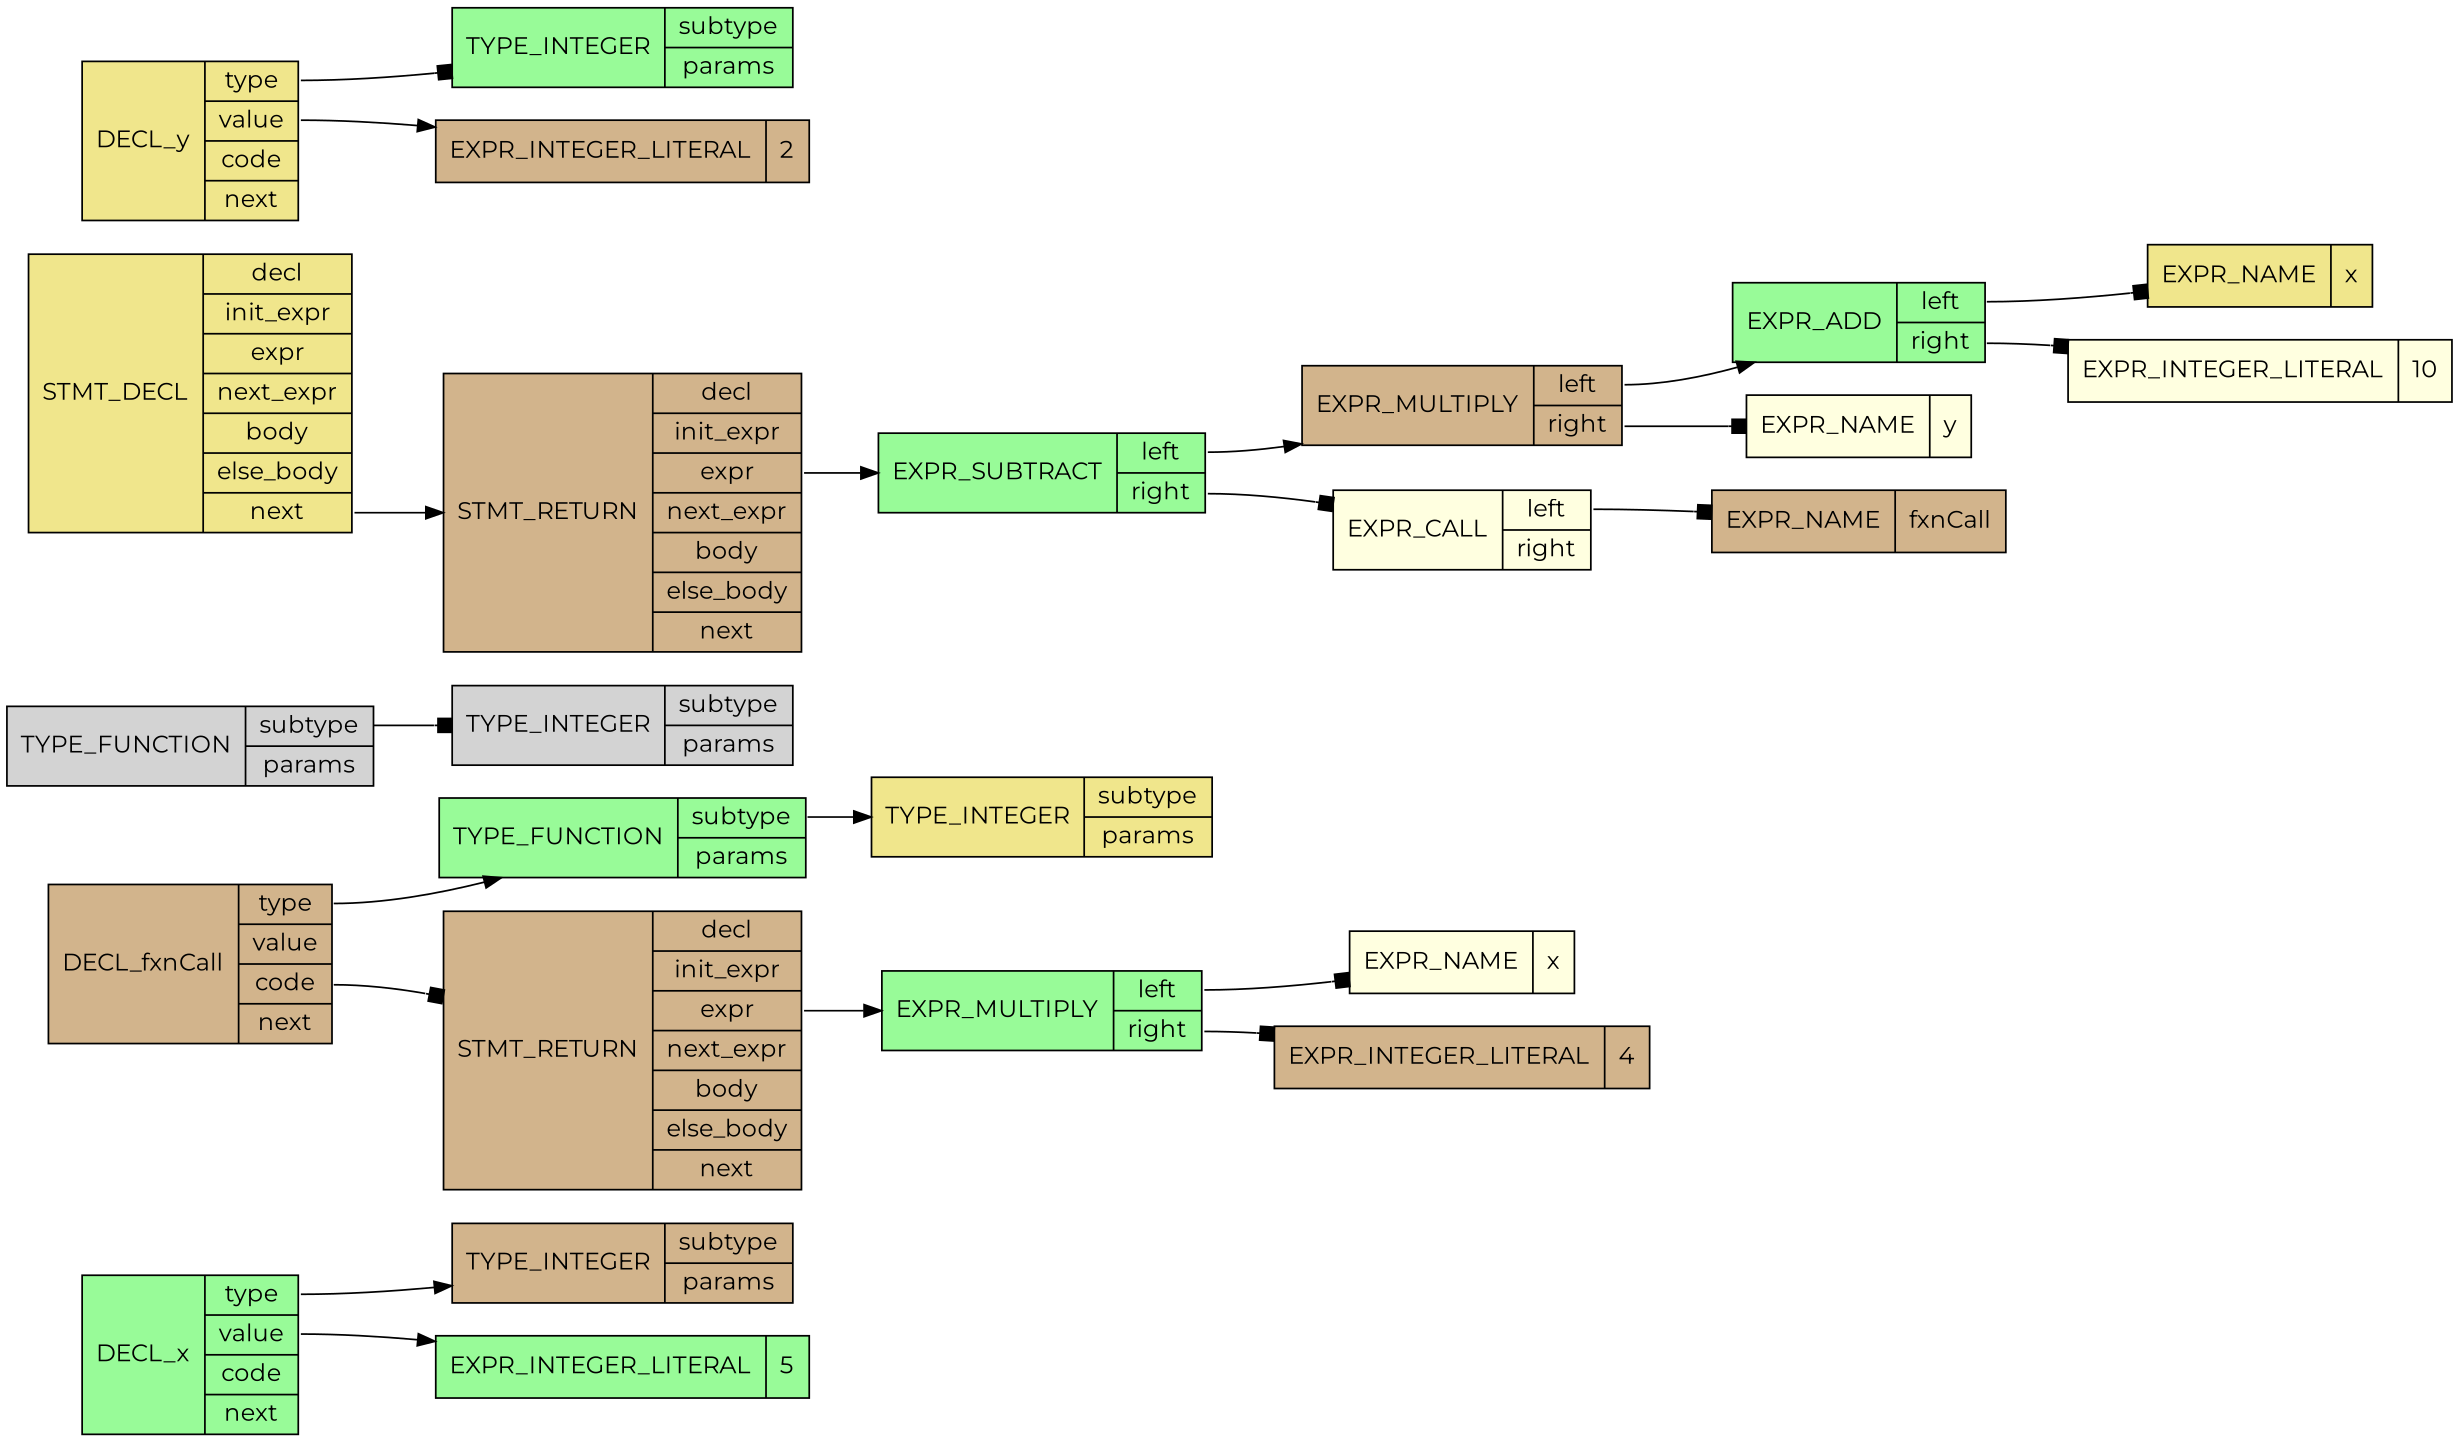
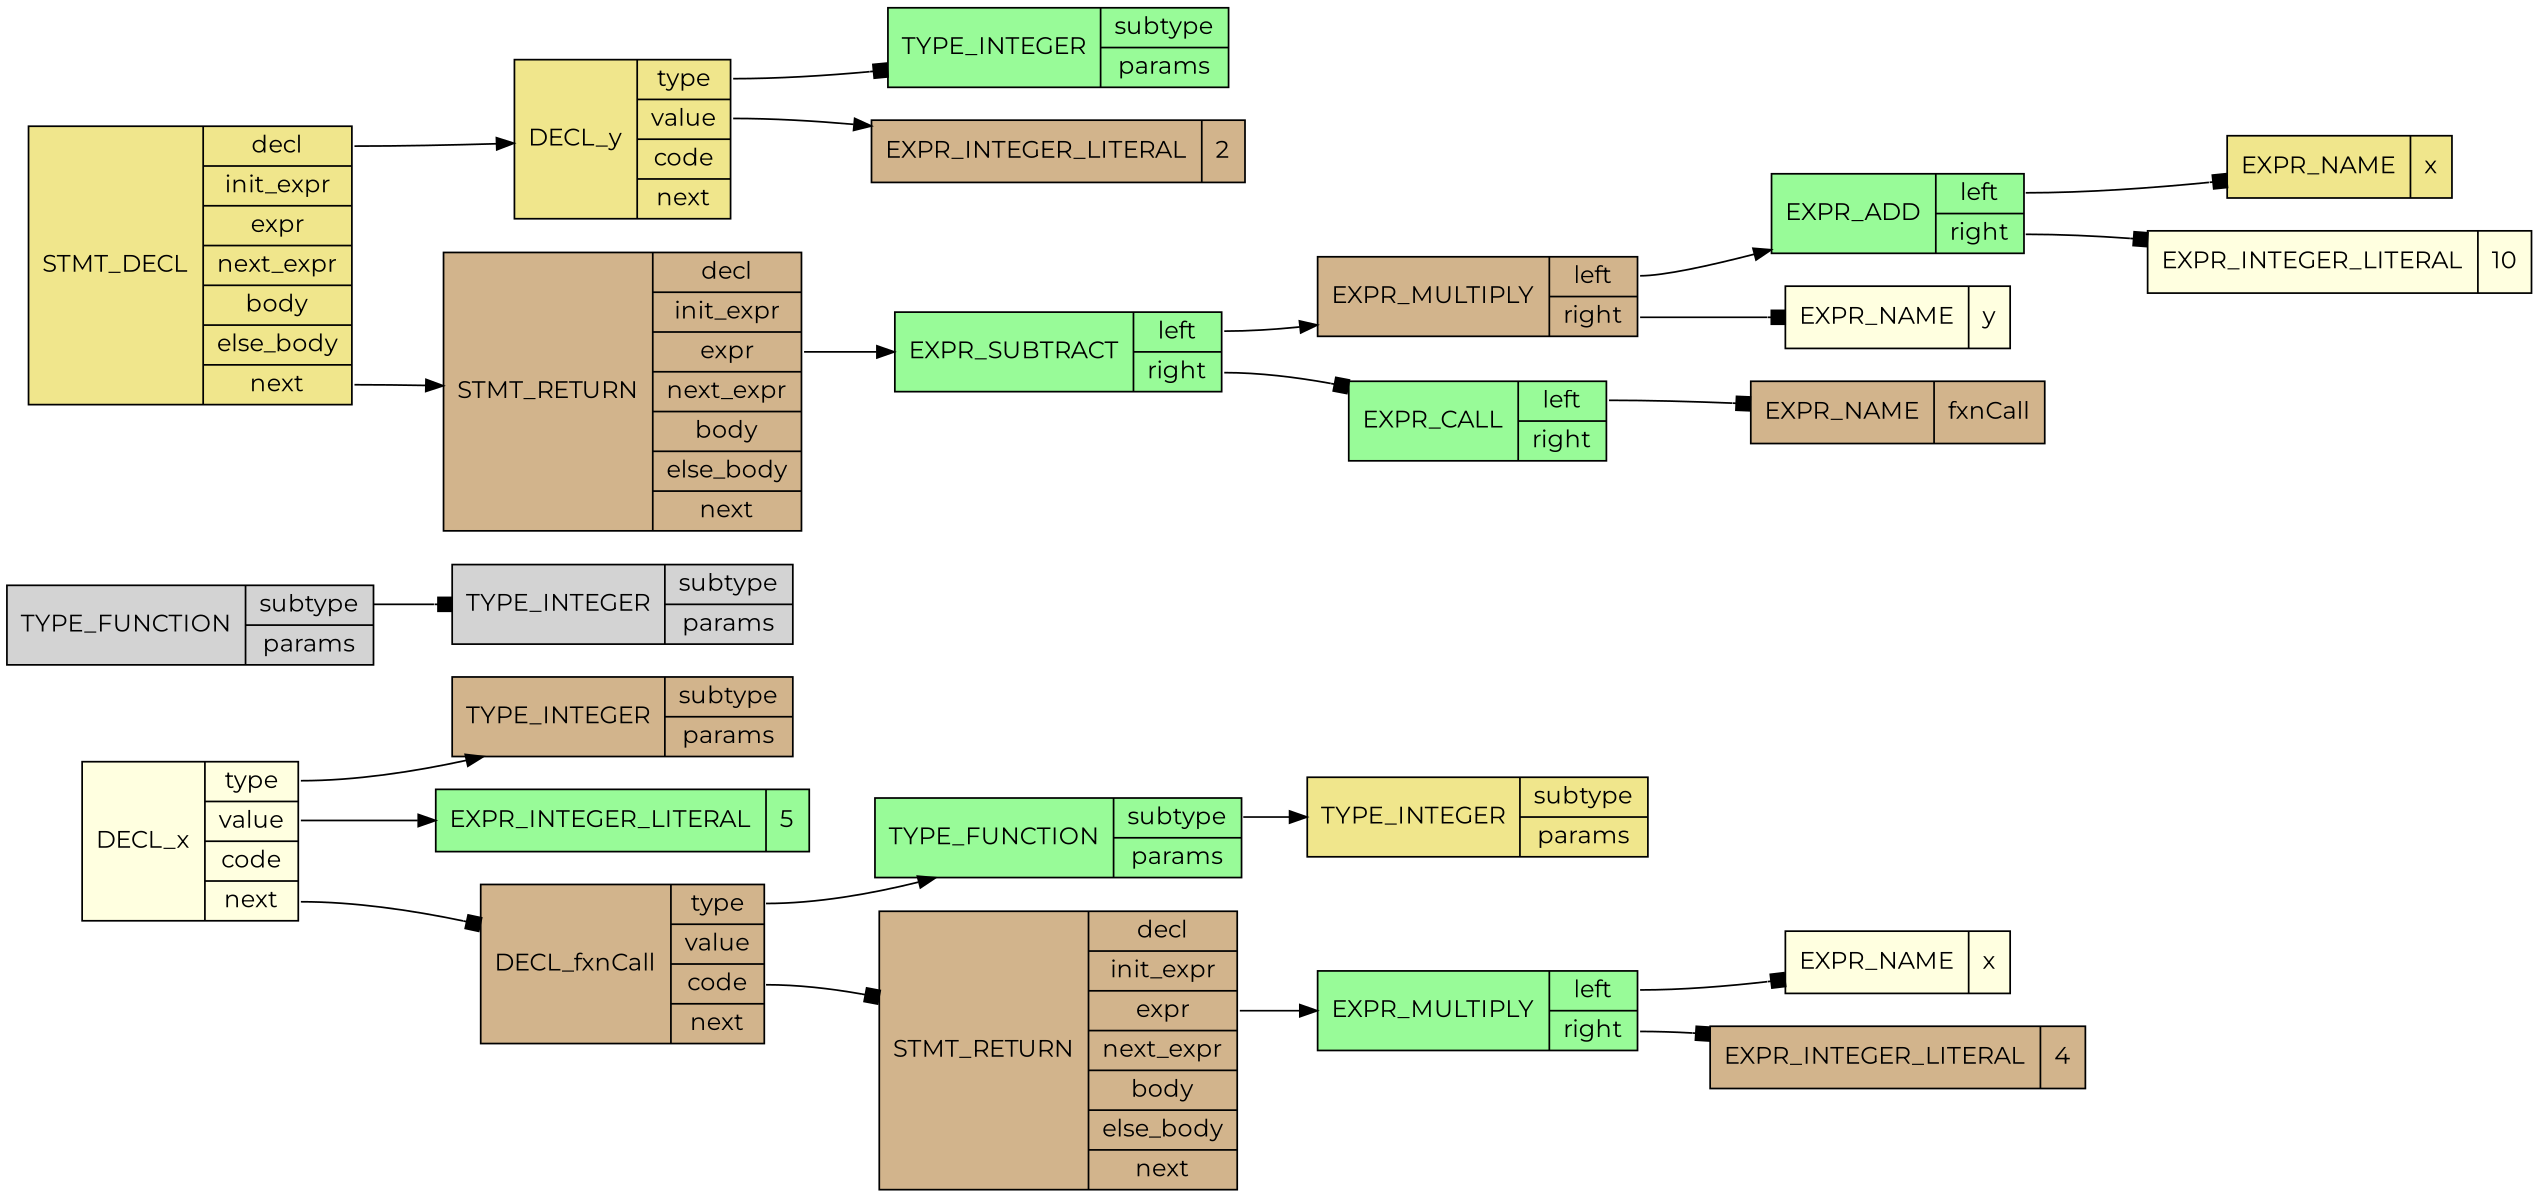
none -> (425, 145)
(1462, 530) -> (1478, 421)
none -> (382, 907)
(190, 1355) -> (190, 841)
